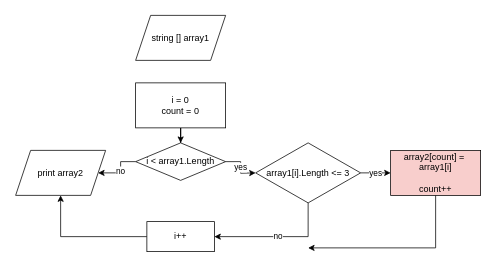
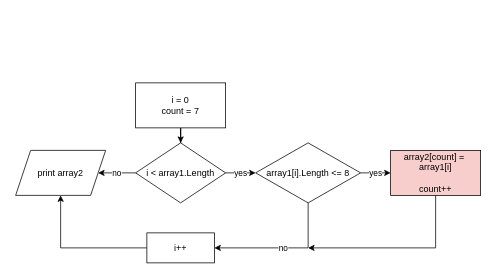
(180, 38) -> none
(180, 105) -> (180, 105)
(180, 162) -> (180, 173)
(308, 173) -> (308, 173)
(180, 237) -> (180, 248)
